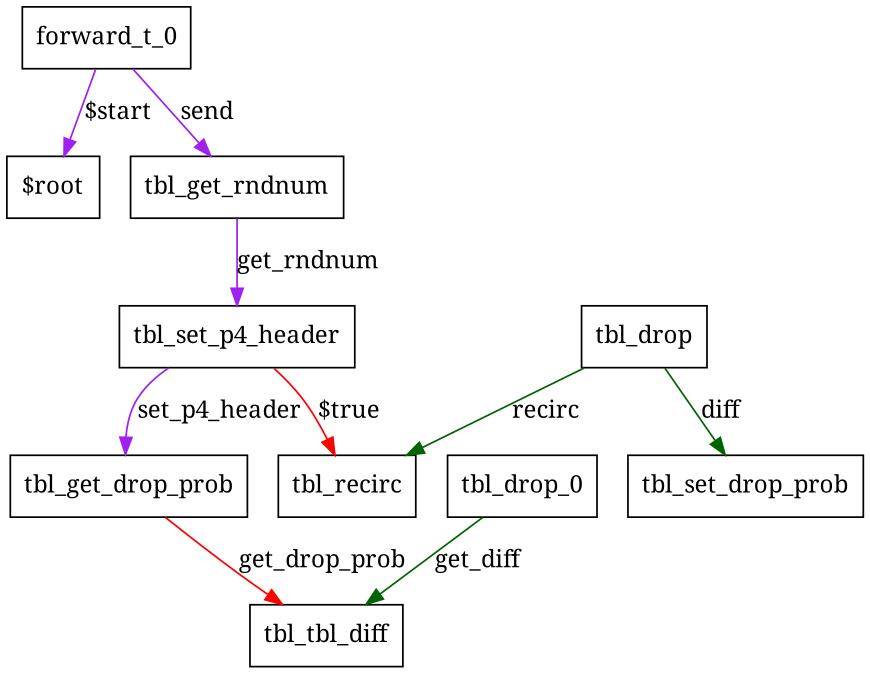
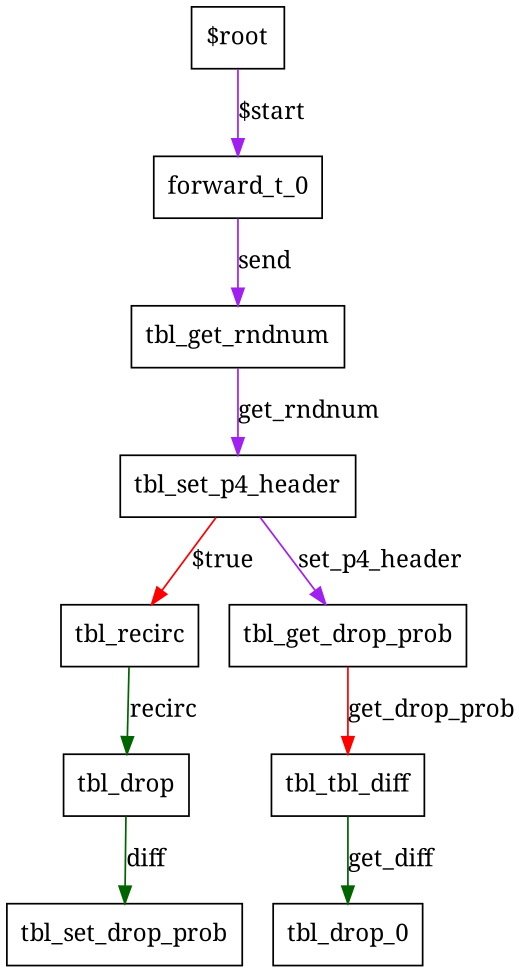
(83, 104) -> (238, 104)
(503, 408) -> (128, 702)
(431, 556) -> (348, 851)
